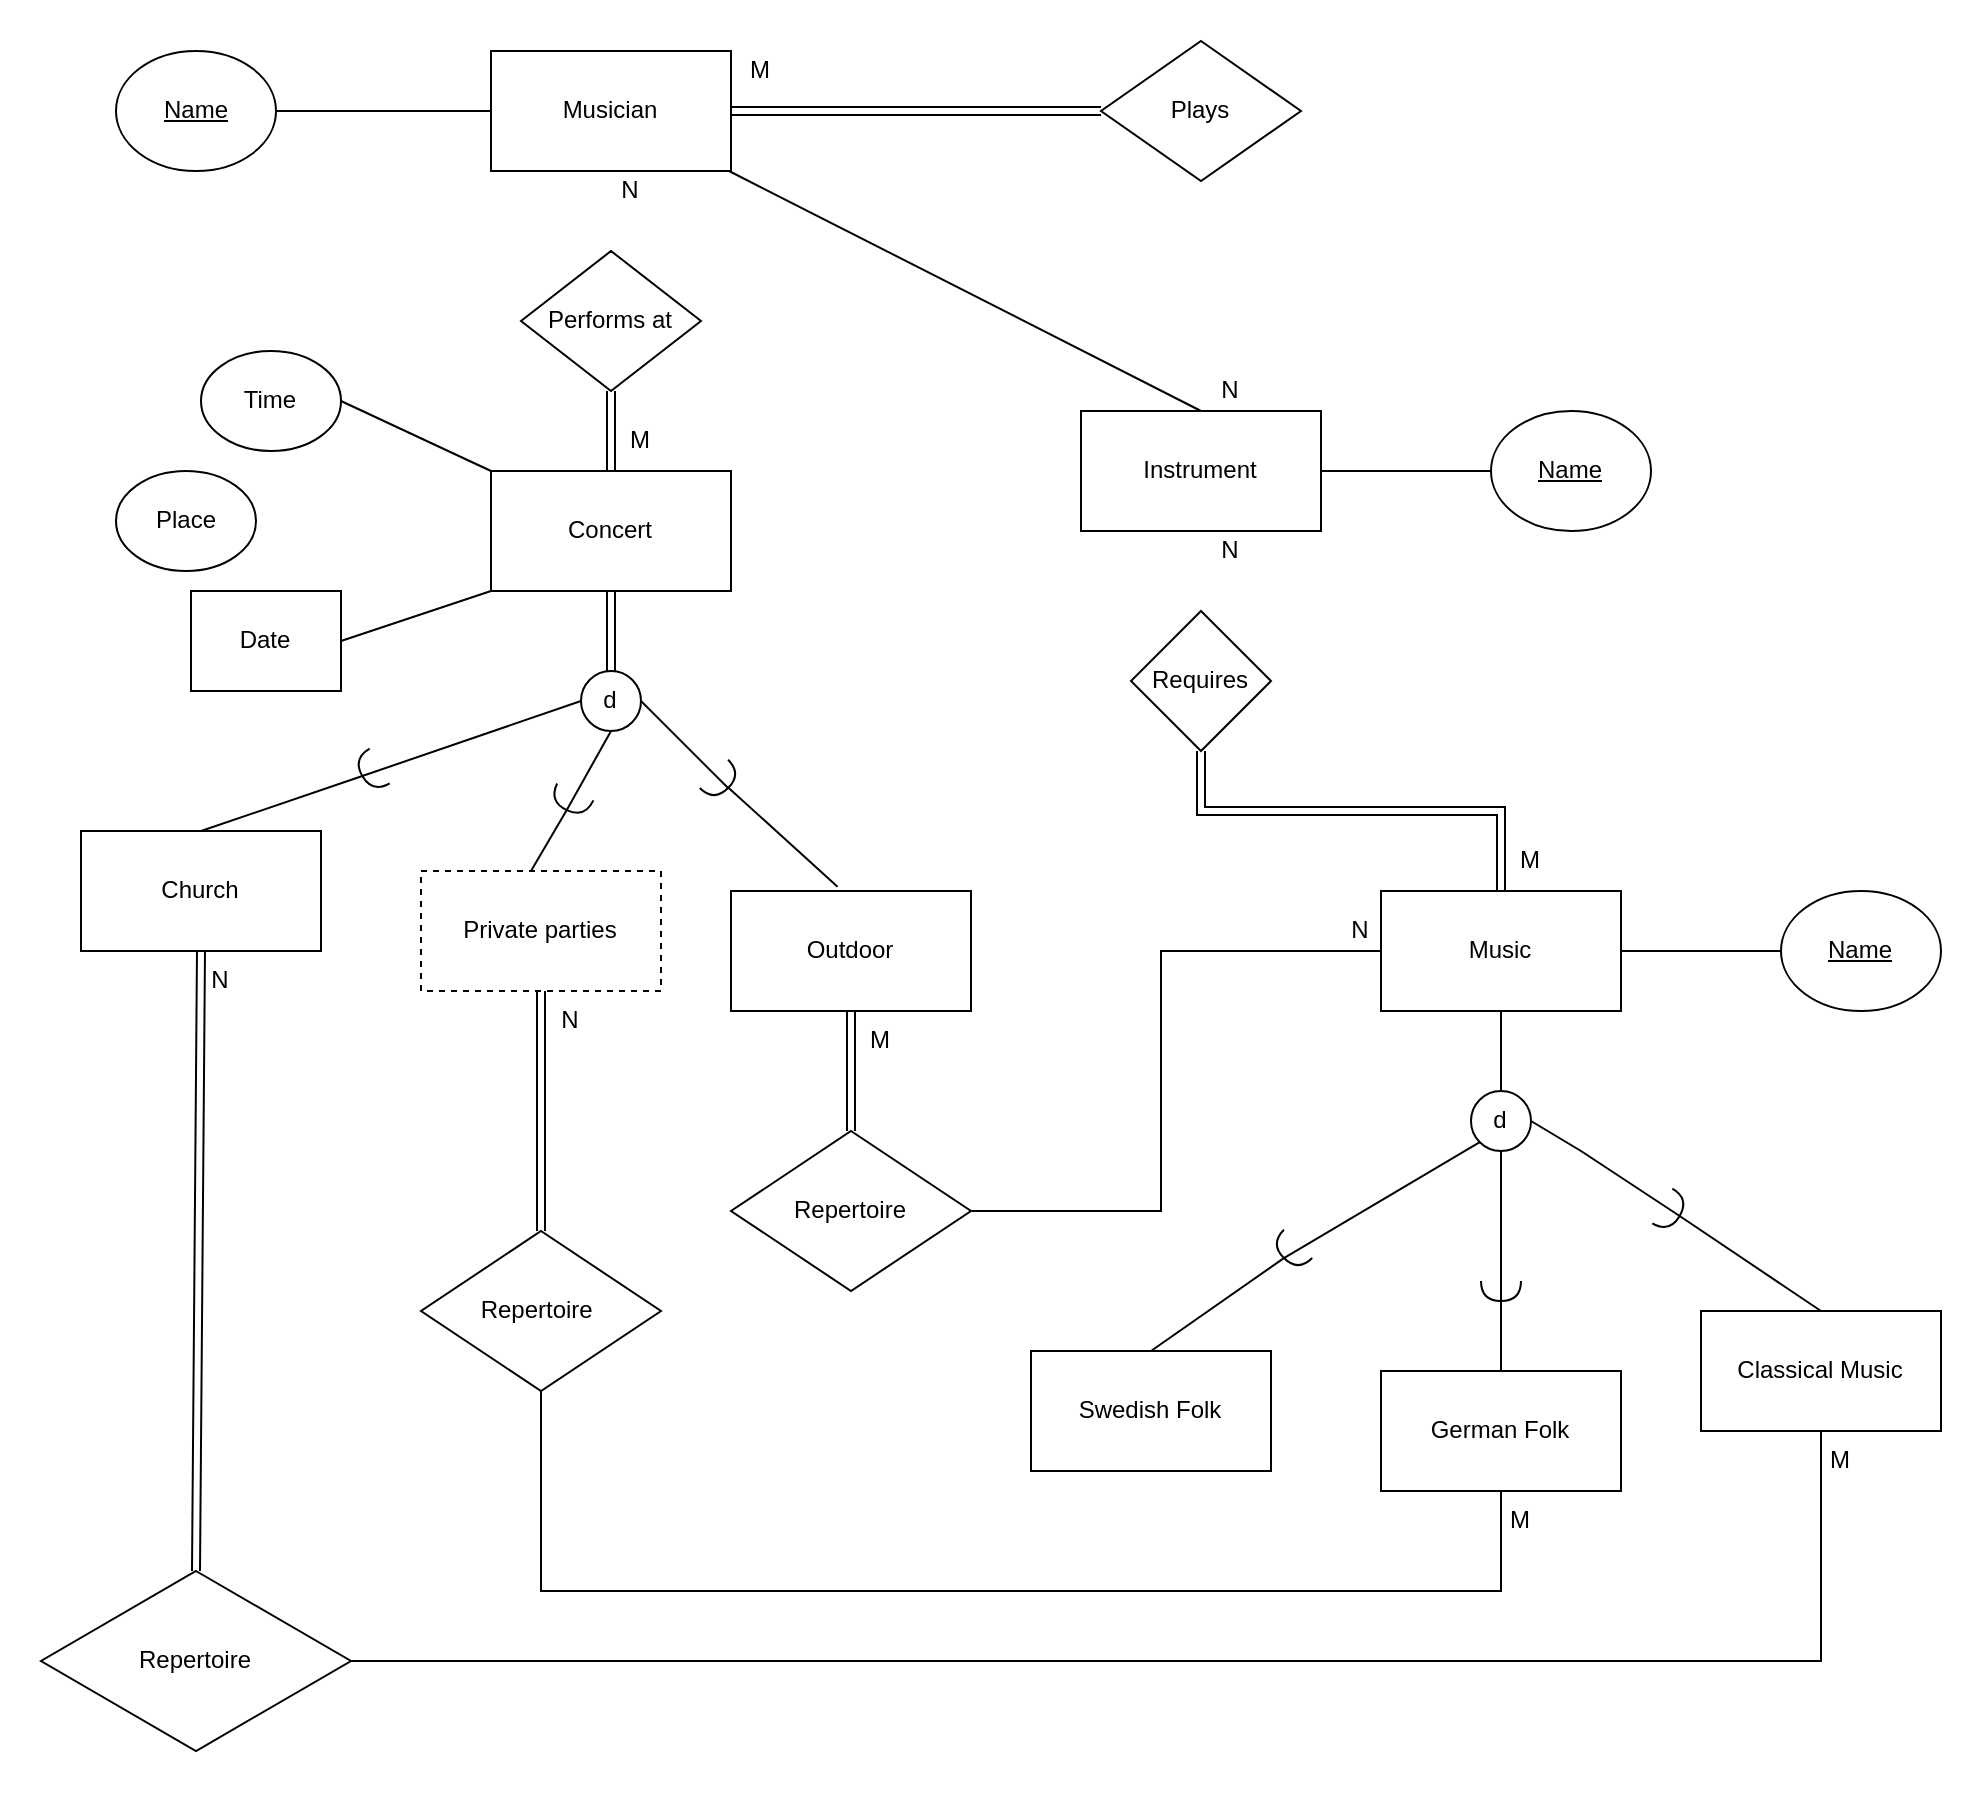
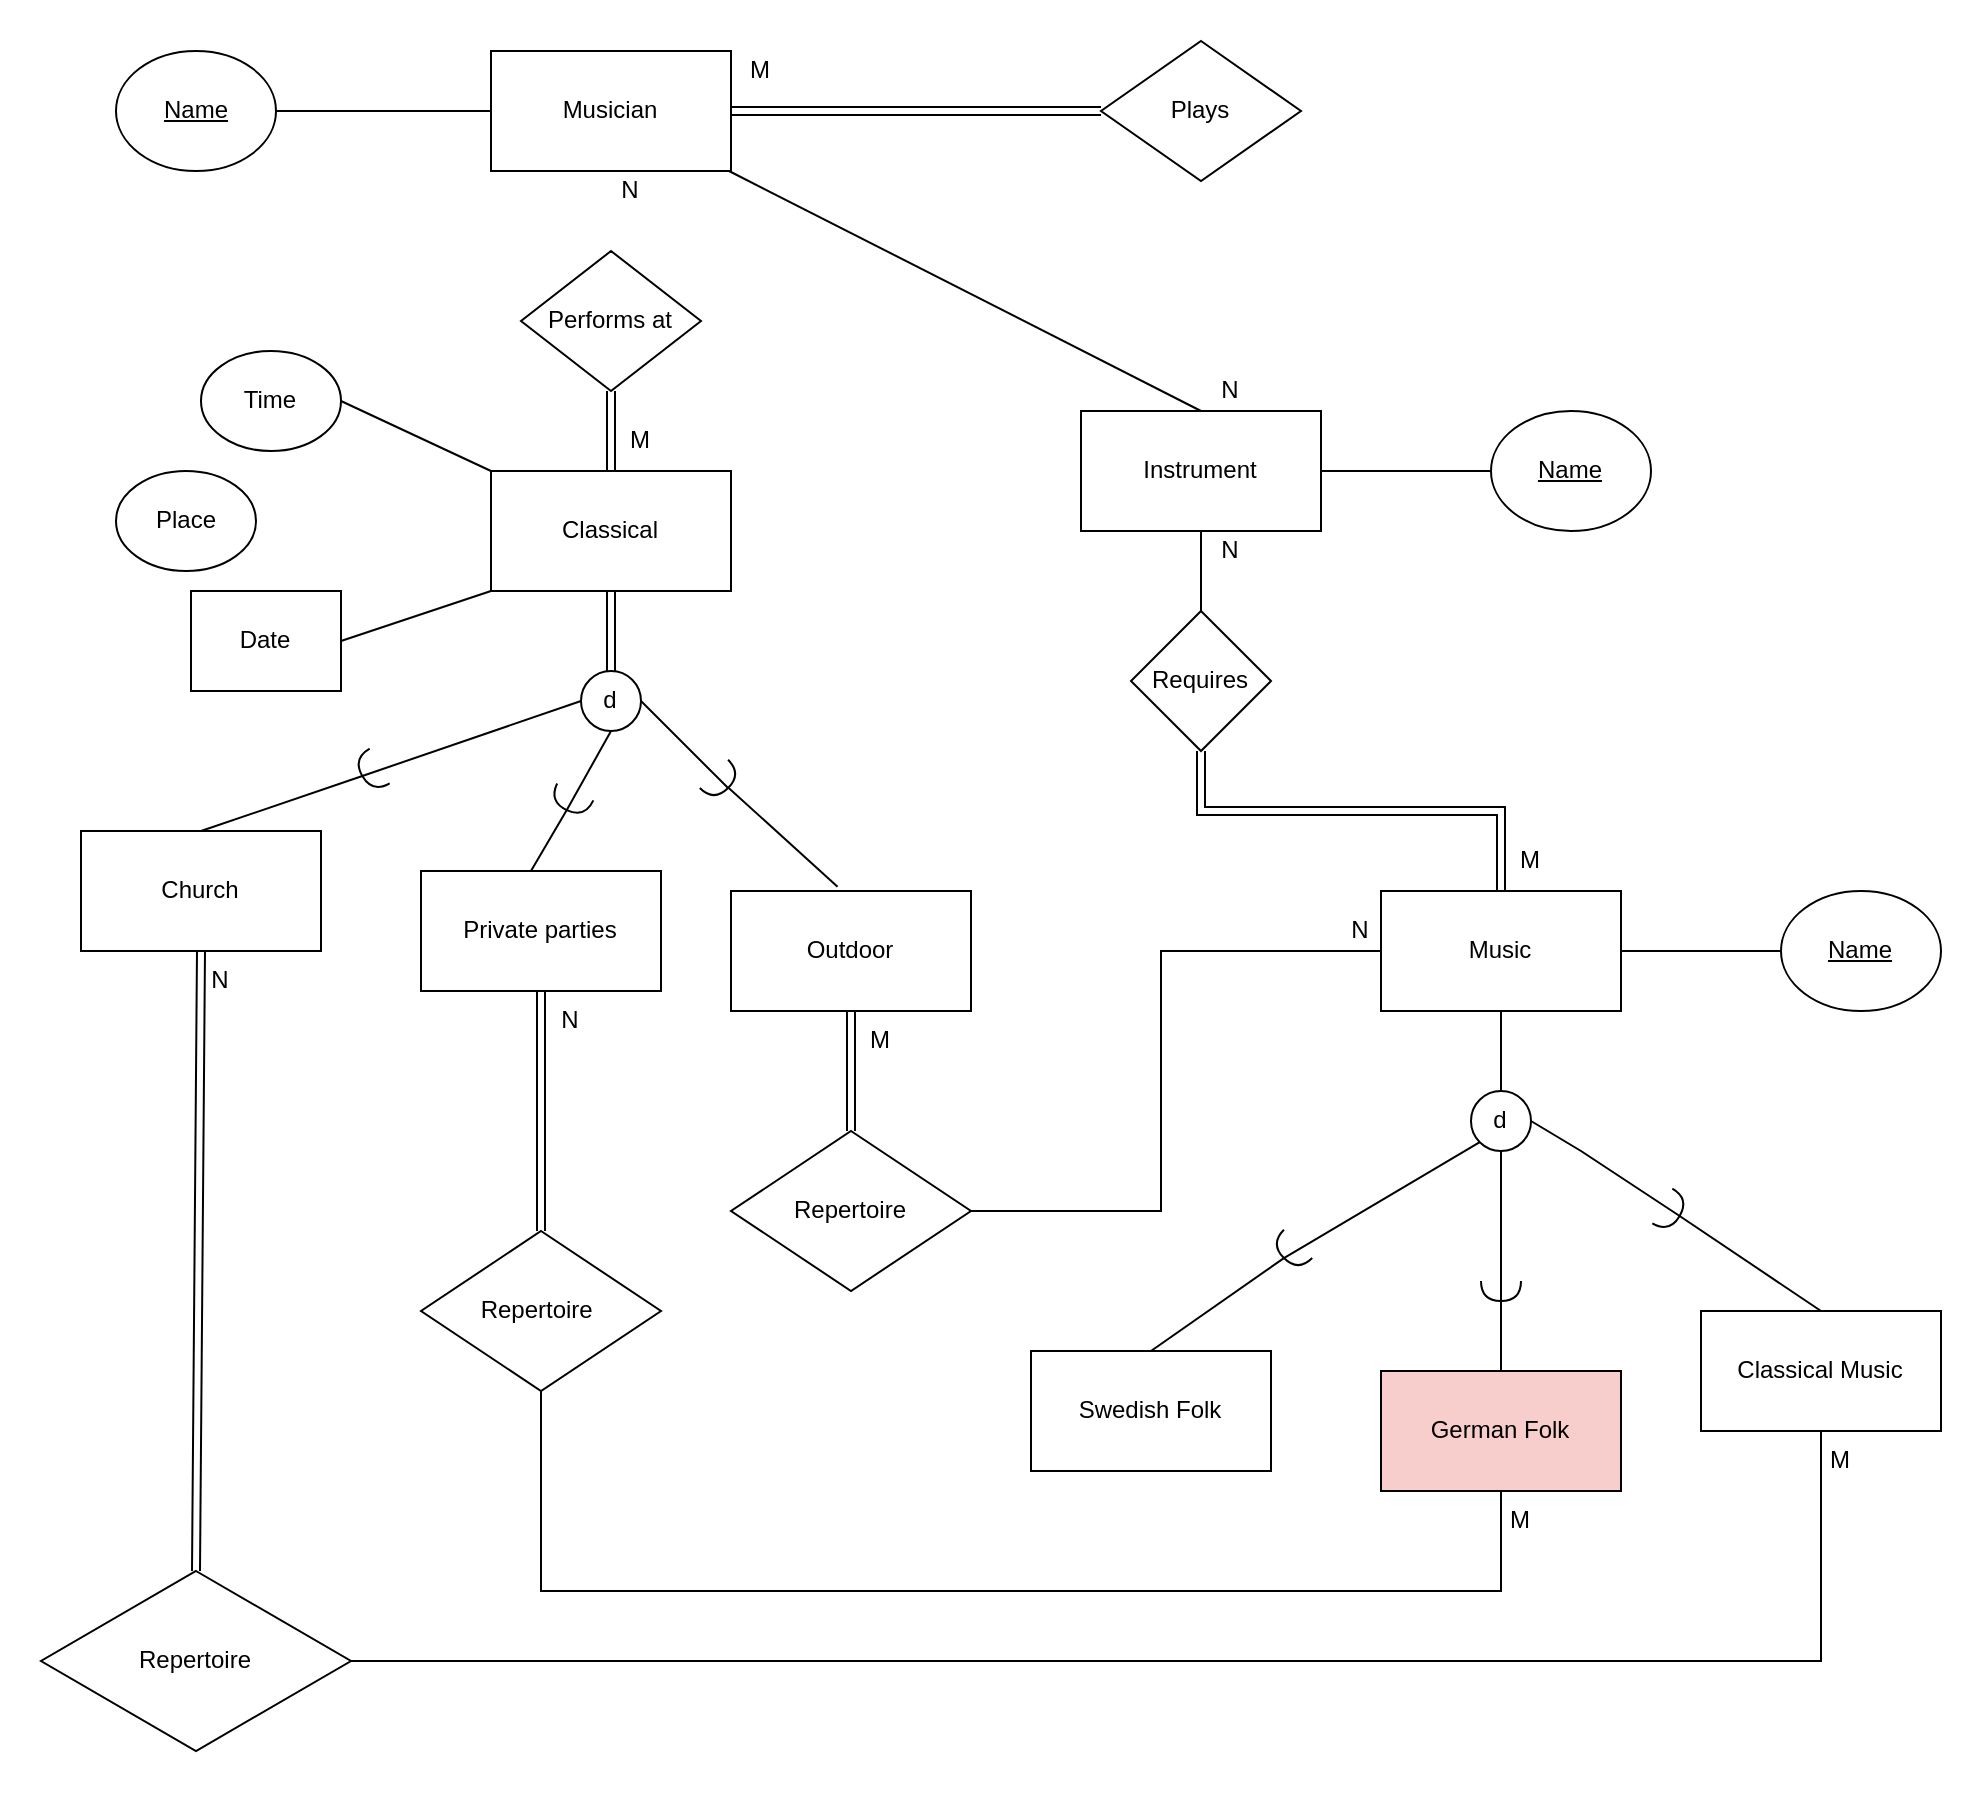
(611, 531) -> (611, 531)
none -> (1201, 571)
(541, 931) -> (541, 931)
(1501, 1431) -> (1501, 1431)
